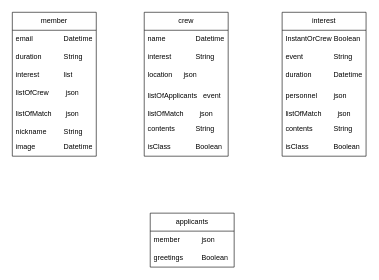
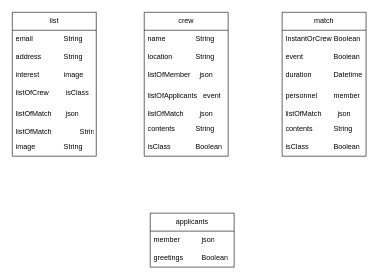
(54, 21) -> (54, 21)
(324, 21) -> (324, 21)
(43, 39) -> (39, 39)
(175, 39) -> (171, 39)
(46, 57) -> (45, 57)
(178, 57) -> (177, 57)
(311, 57) -> (313, 57)
(41, 75) -> (44, 75)
(175, 75) -> (183, 75)
(46, 93) -> (50, 93)
(318, 96) -> (322, 96)
(46, 132) -> (51, 132)
(44, 147) -> (40, 147)
